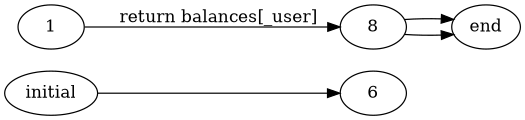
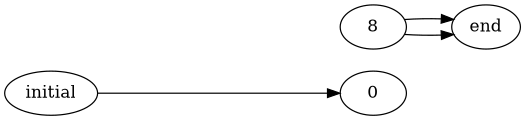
(51, 27) -> none
(373, 93) -> (373, 93)
